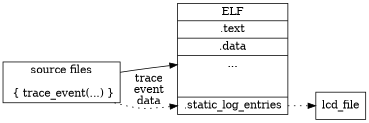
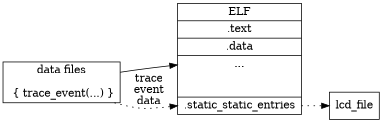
(62, 82) -> (62, 82)
(233, 105) -> (240, 105)
